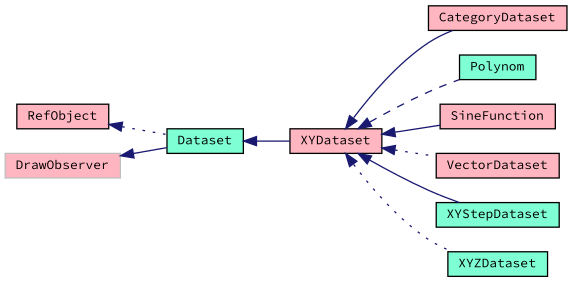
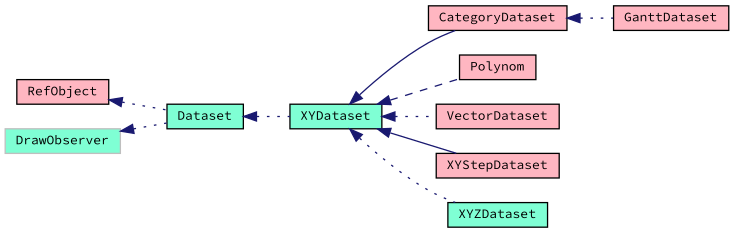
none -> (671, 18)
(498, 67) -> (498, 67)
(498, 116) -> none
(273, 141) -> (273, 116)
(336, 141) -> (336, 116)
(150, 151) -> (150, 126)
(63, 166) -> (63, 141)
(498, 215) -> (498, 166)
